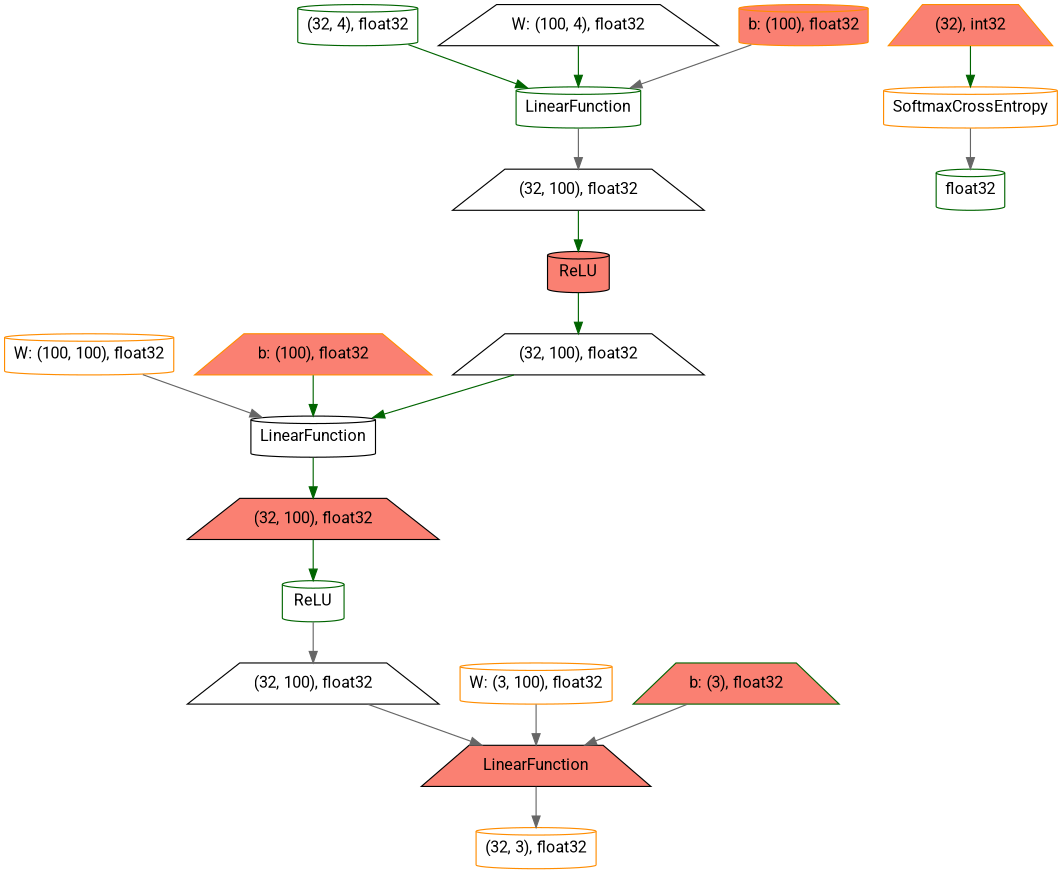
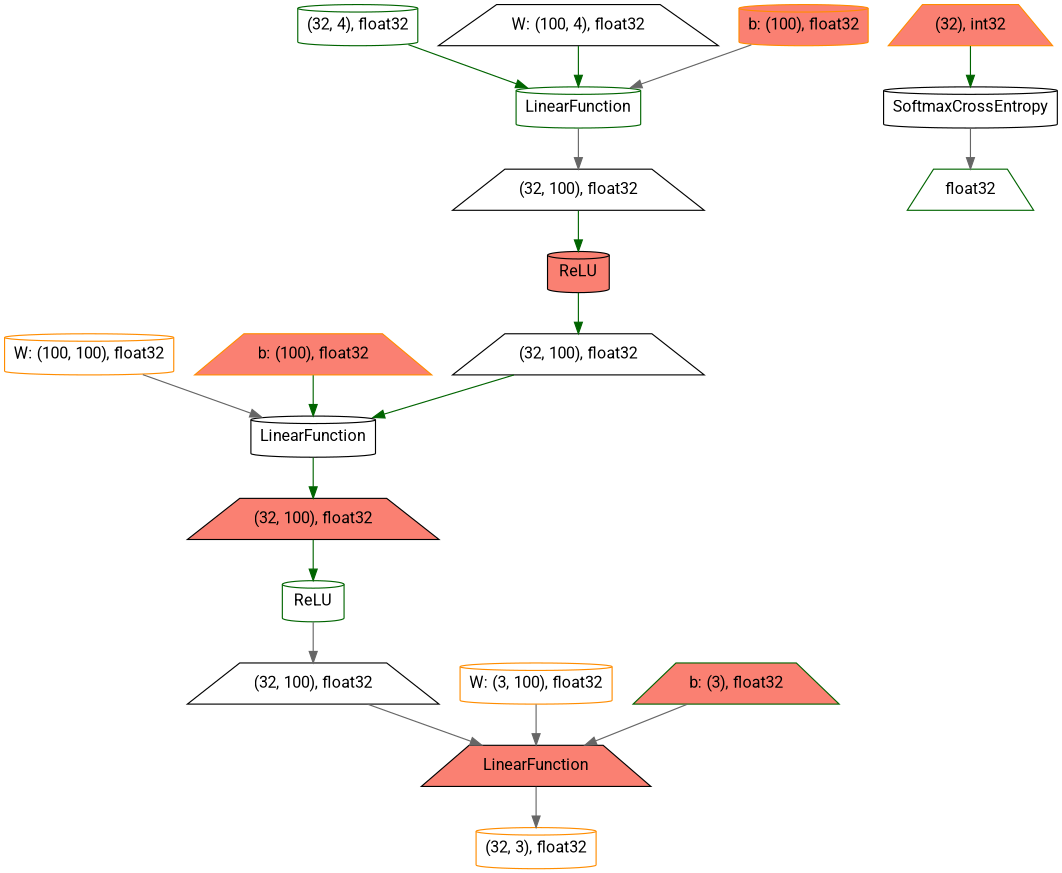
(970, 107) -> (970, 107)
(970, 190) -> (970, 190)
